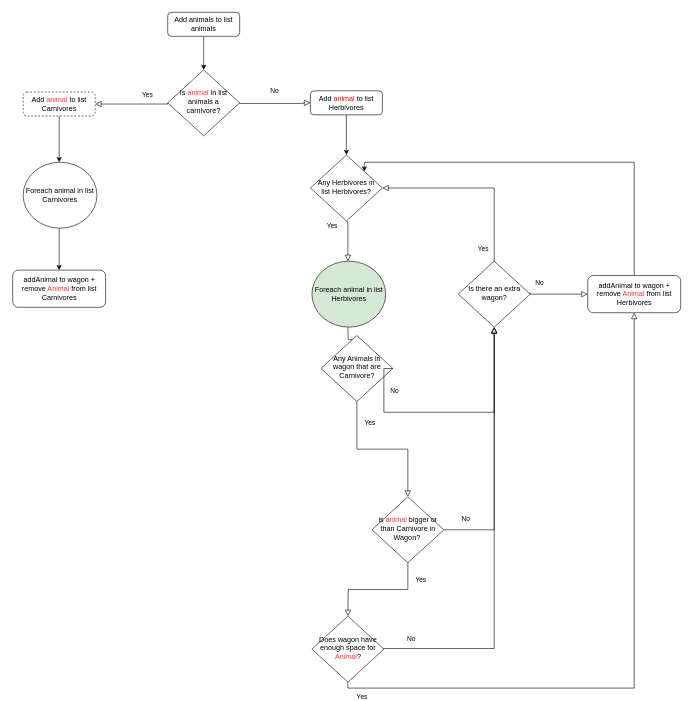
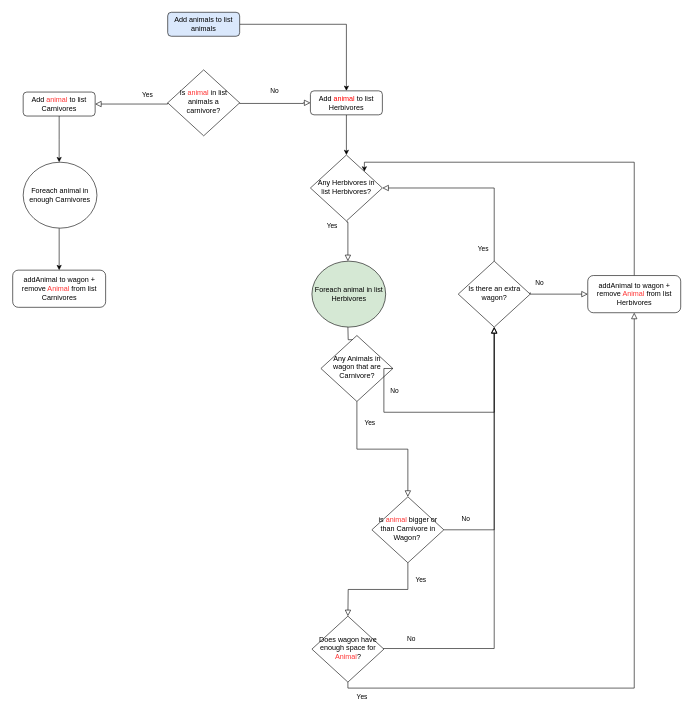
(204, 24) -> (204, 24)
(204, 64) -> (347, 55)
(59, 104) -> (59, 104)
(60, 195) -> (60, 195)
